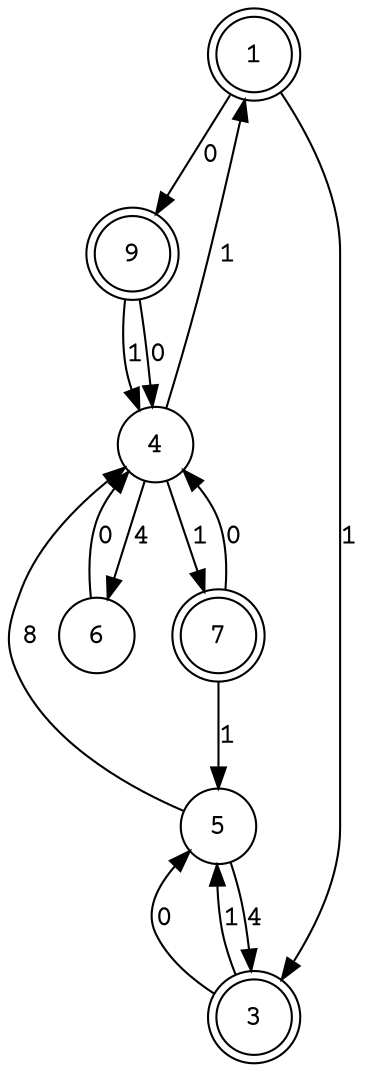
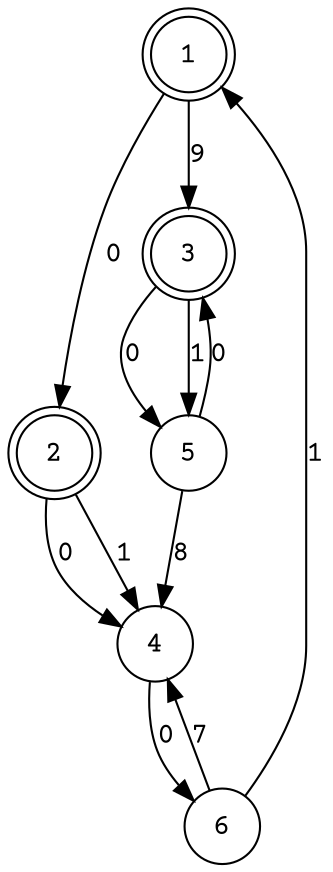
(132, 254) -> (55, 453)
(206, 265) -> (306, 447)
(106, 536) -> (200, 735)
(142, 536) -> (167, 735)
(350, 536) -> (198, 154)
(218, 635) -> none
(255, 918) -> (219, 353)
